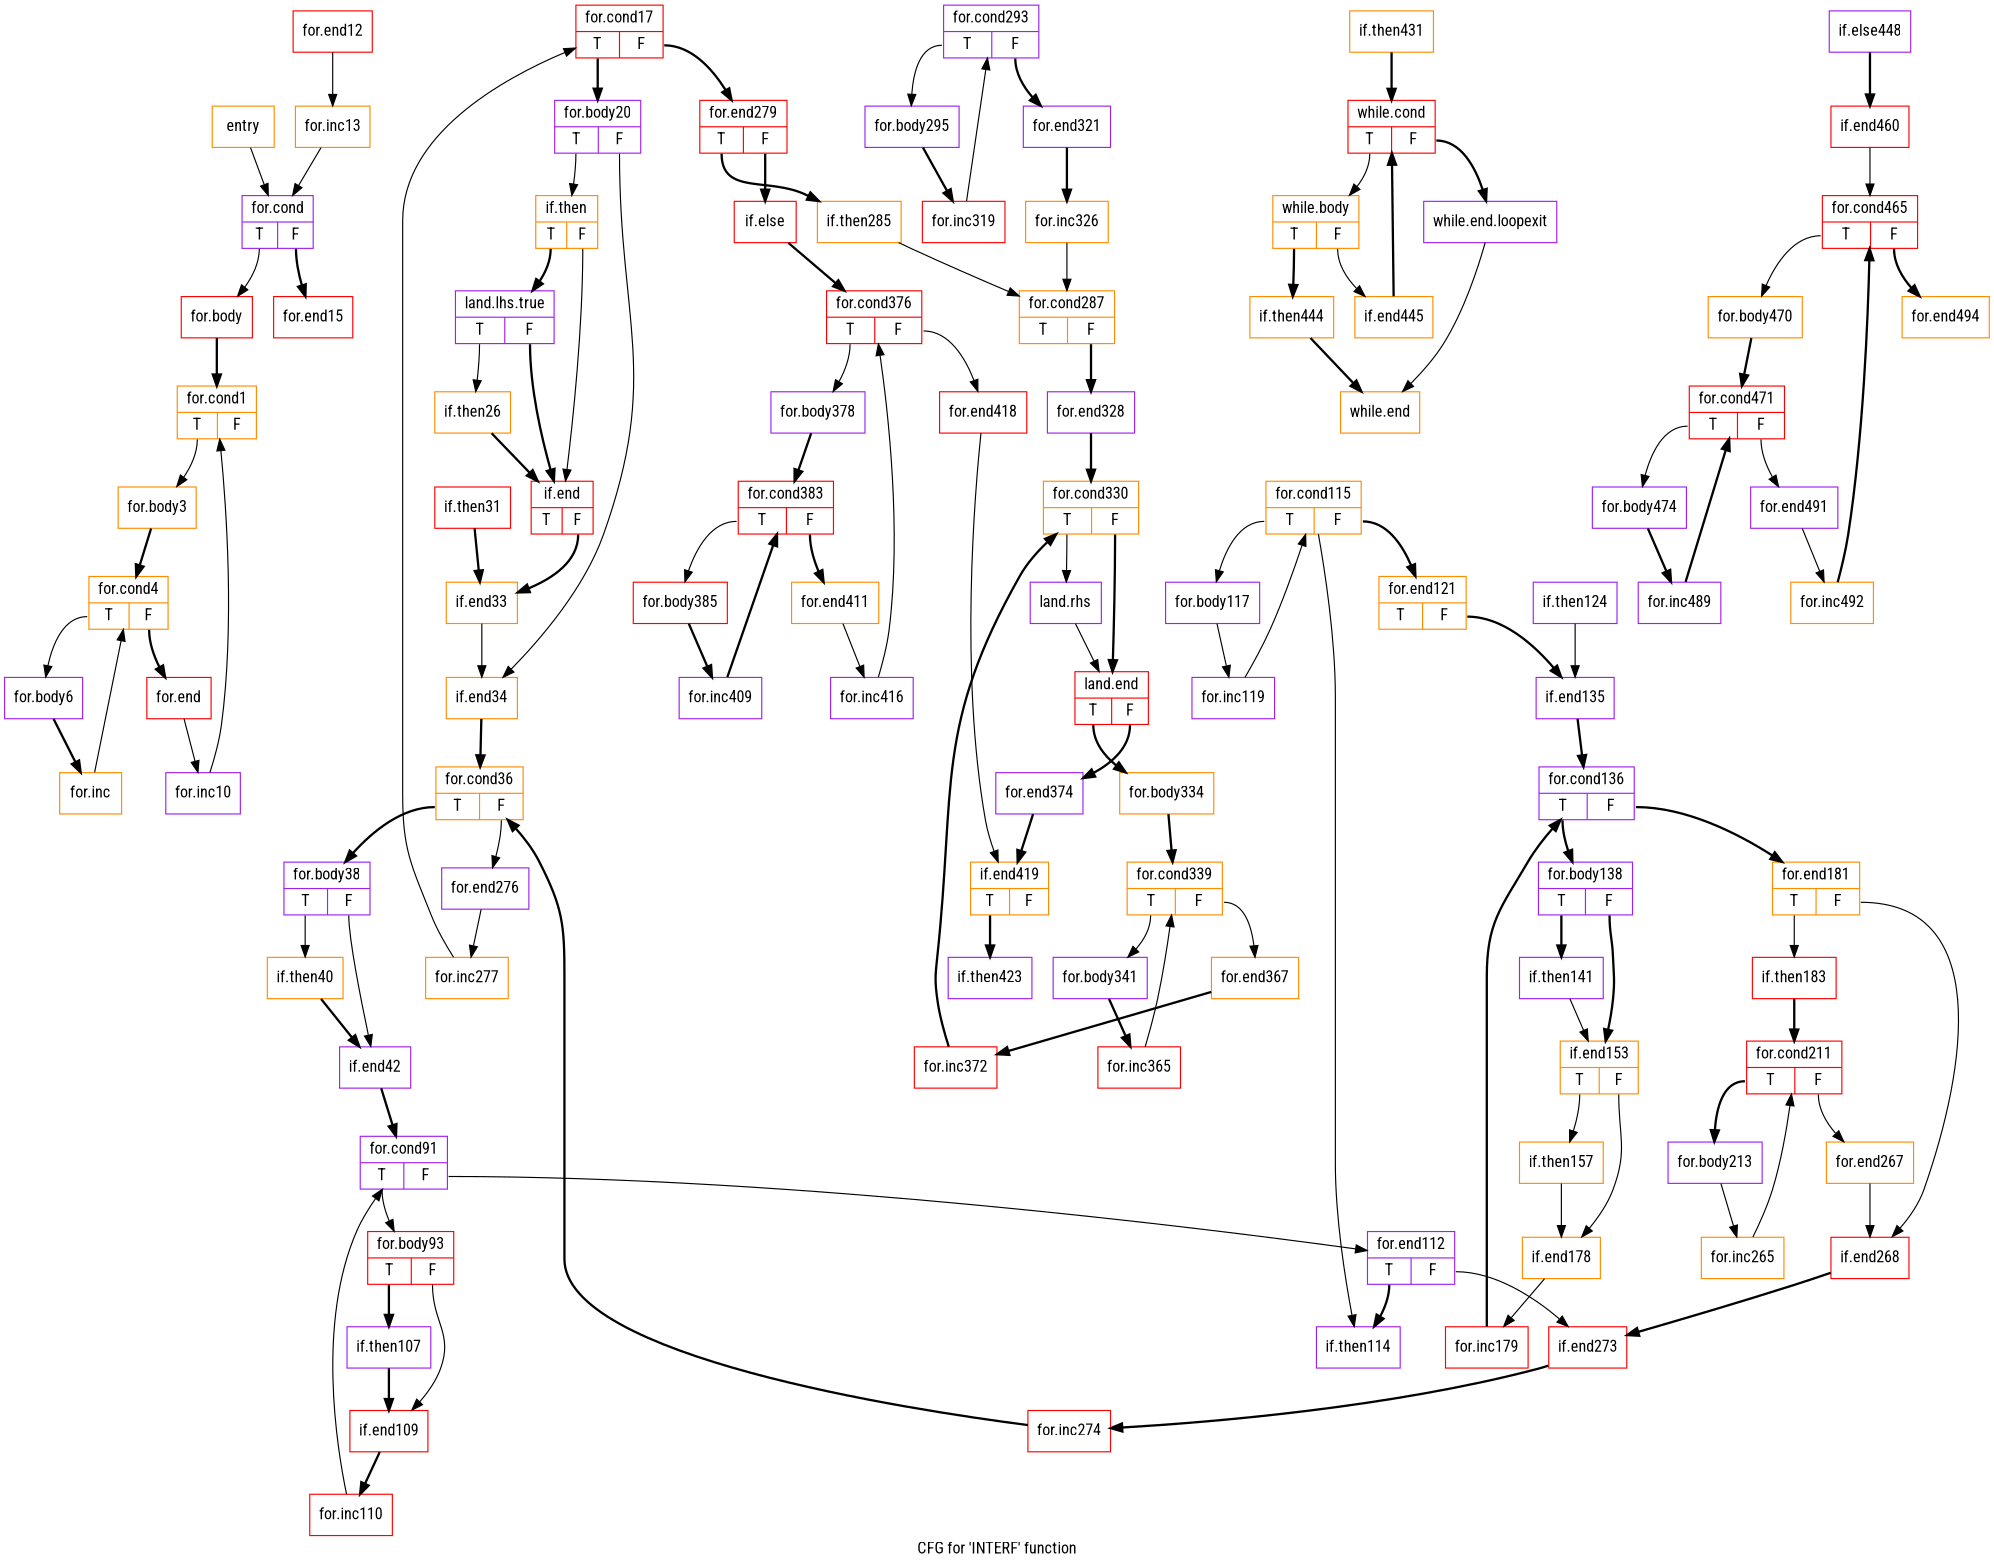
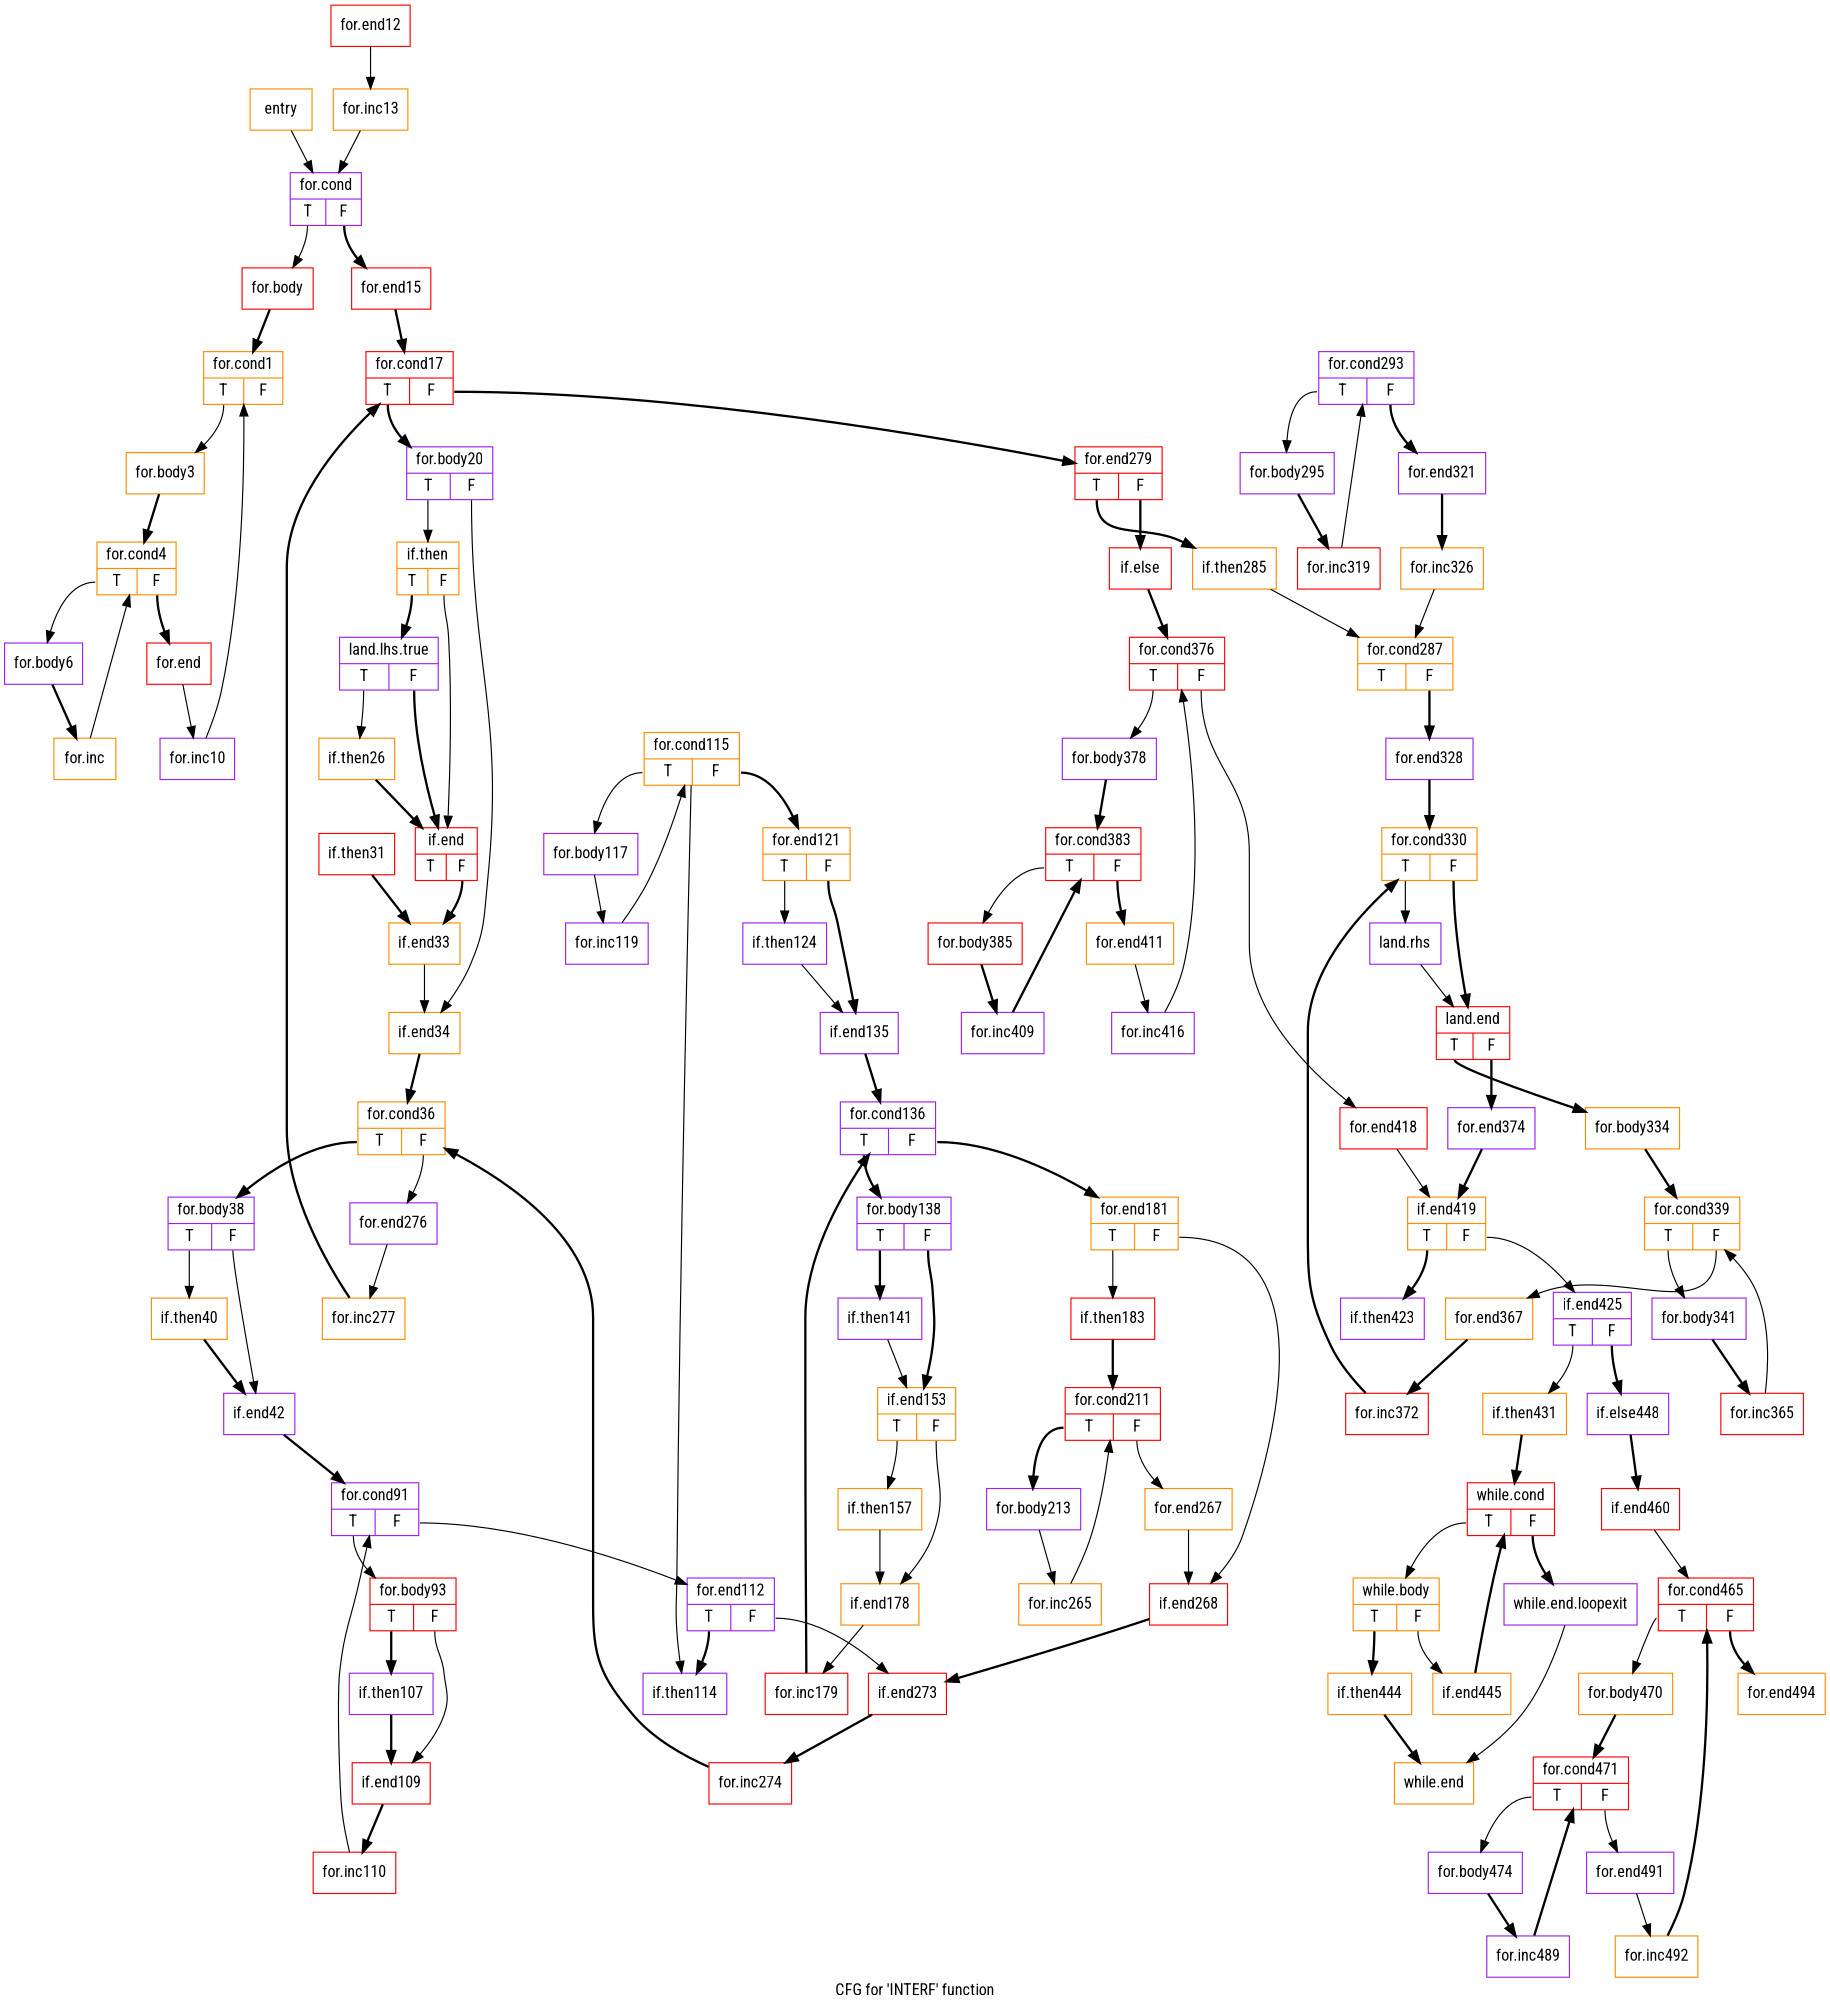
none -> (399, 325)
(403, 471) -> (287, 849)
none -> (785, 896)
none -> (1592, 1319)
